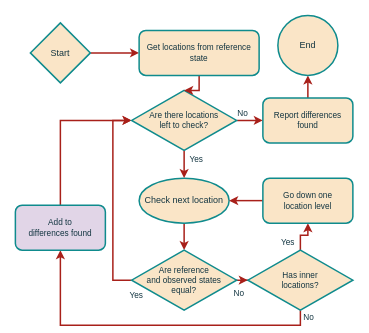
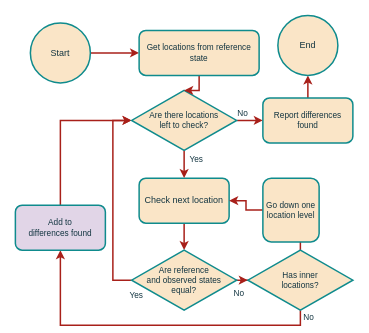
(60, 53) -> (60, 53)
(184, 201) -> (184, 201)
(308, 201) -> (291, 210)
